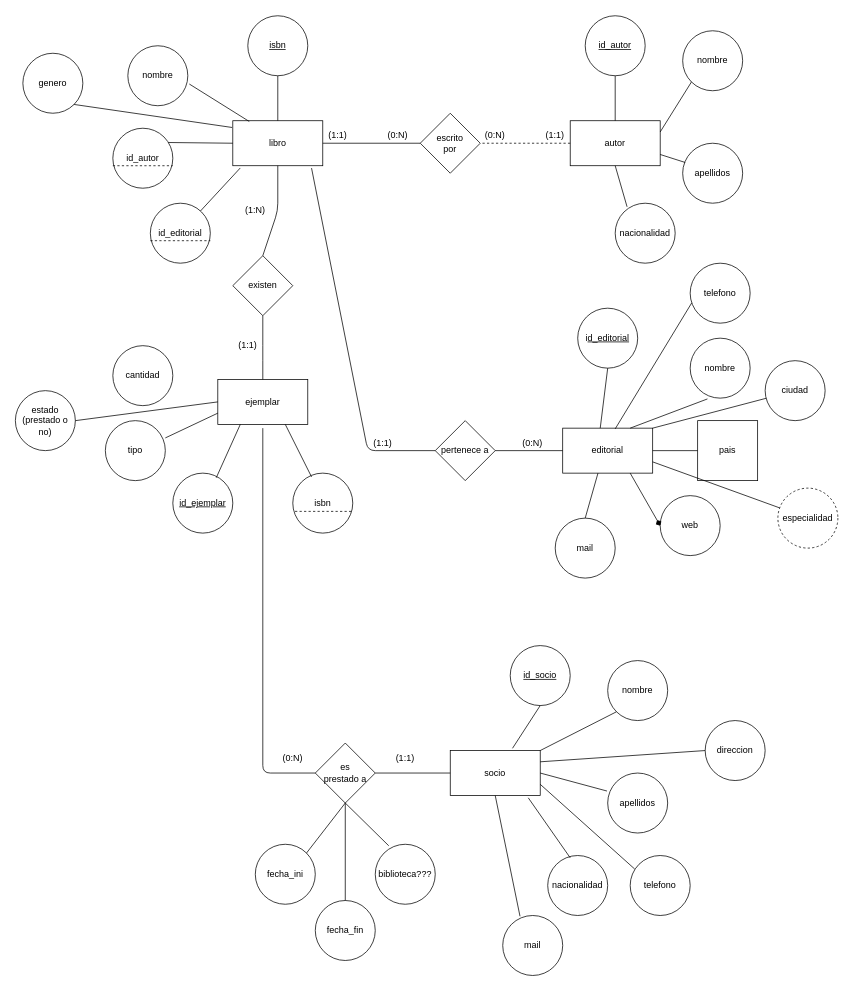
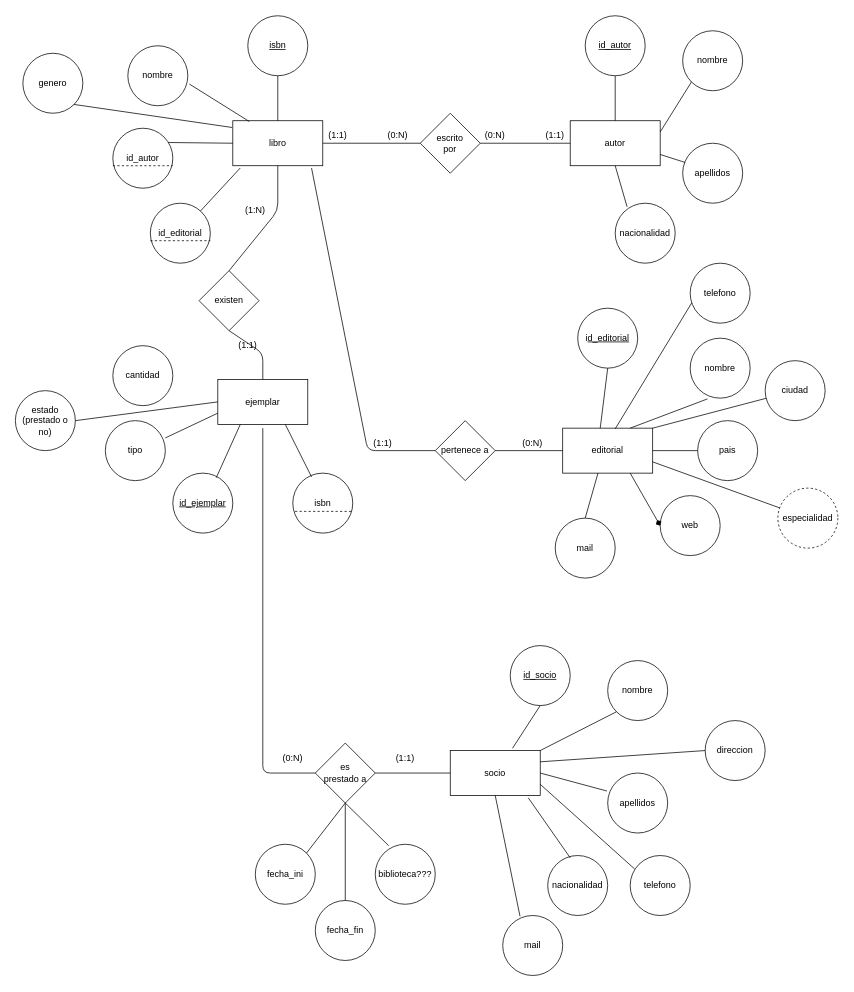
(525, 143) -> (525, 143)
(263, 285) -> (229, 300)
(728, 450) -> (728, 450)
